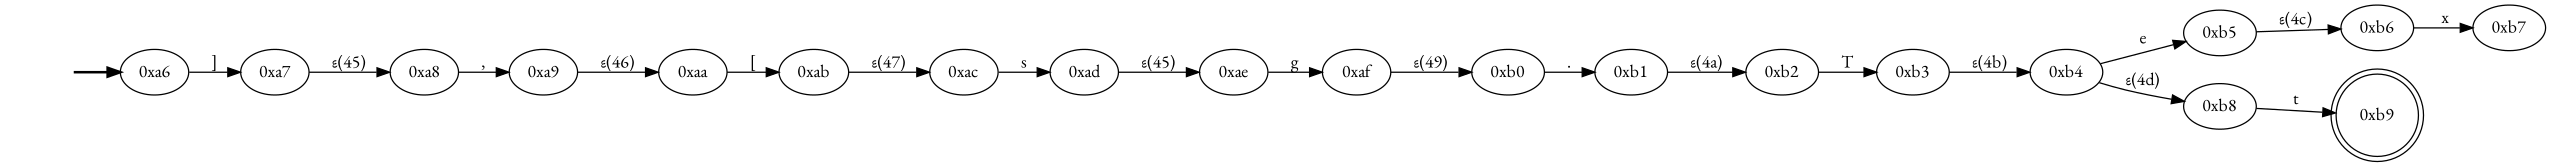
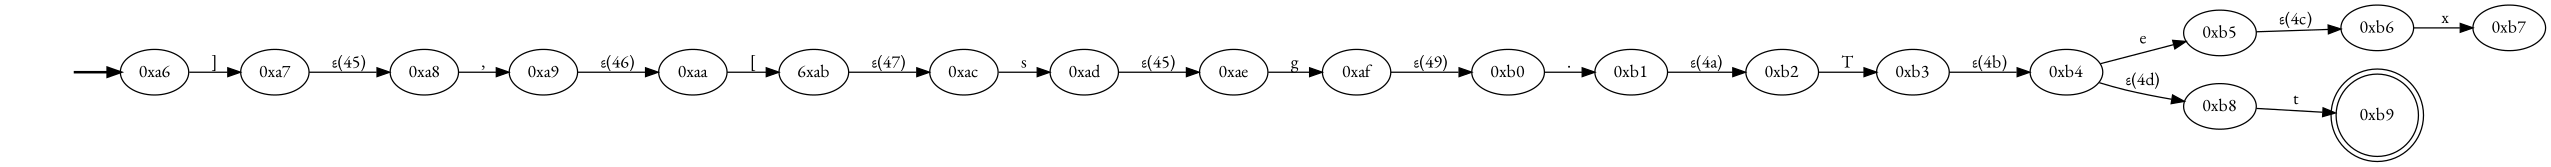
(814, 72) -> (814, 72)
